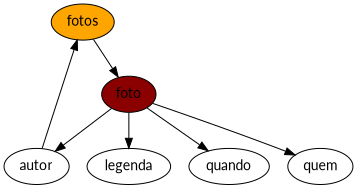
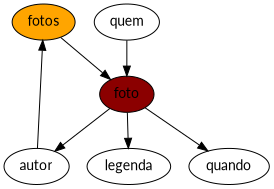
(219, 127) -> (127, 53)
